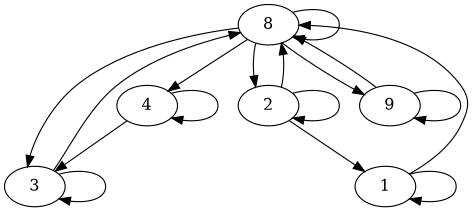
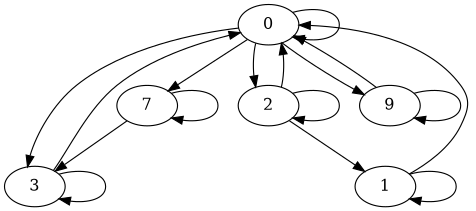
(269, 25) -> (269, 25)
(147, 106) -> (147, 106)
